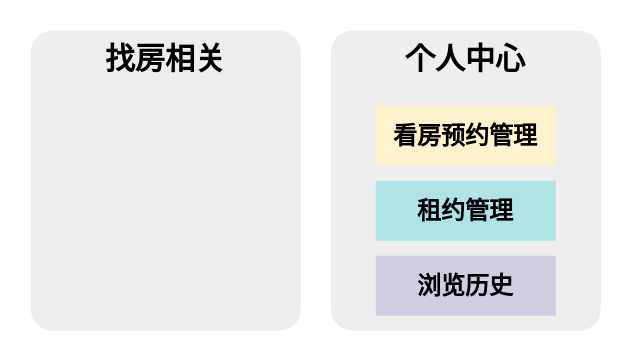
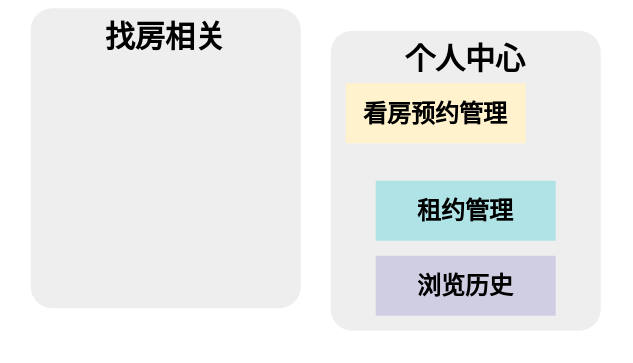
(466, 136) -> (436, 113)
(166, 181) -> (166, 158)
